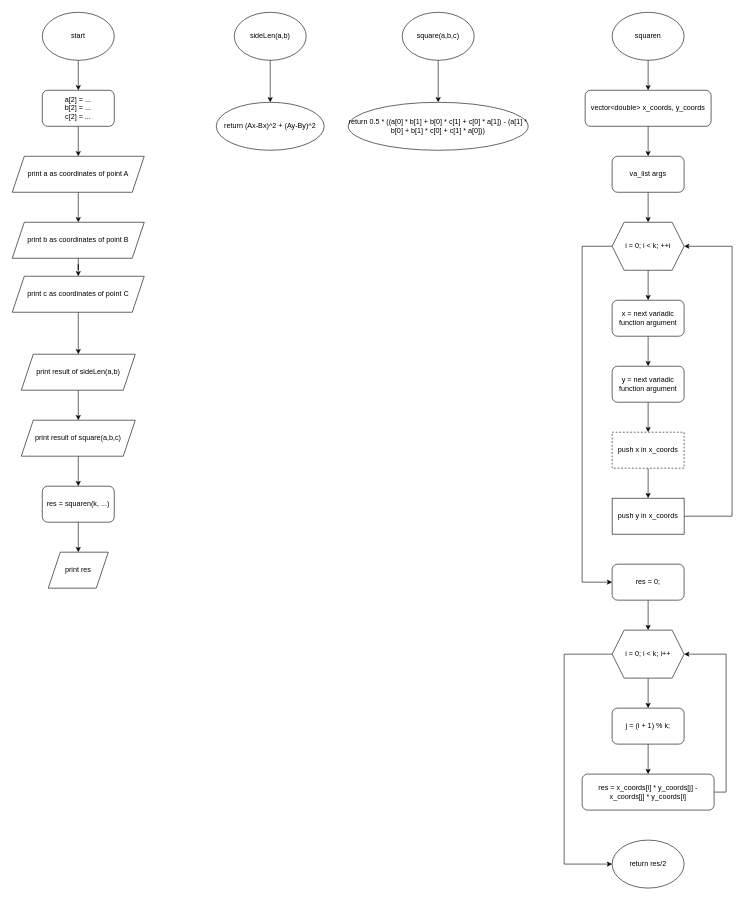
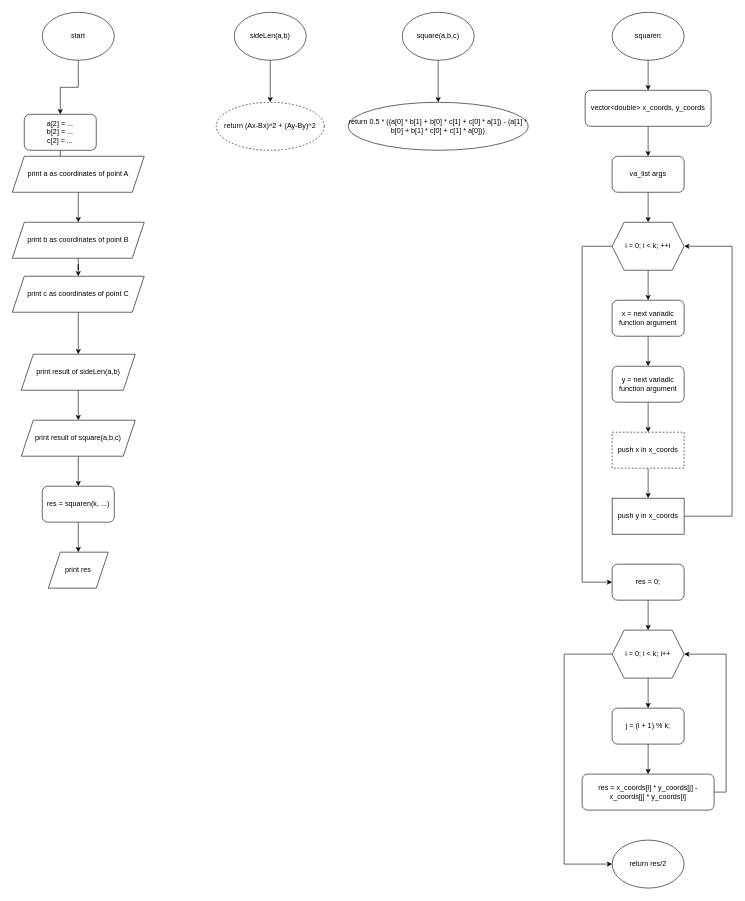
(78, 108) -> (60, 132)
(270, 126) -> (270, 126)
